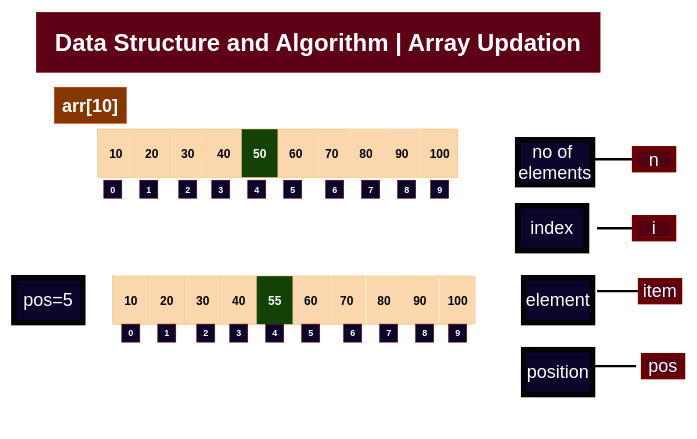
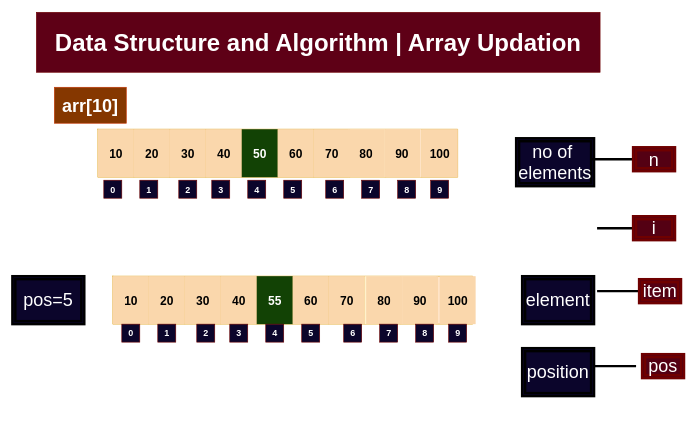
(552, 228) -> none
